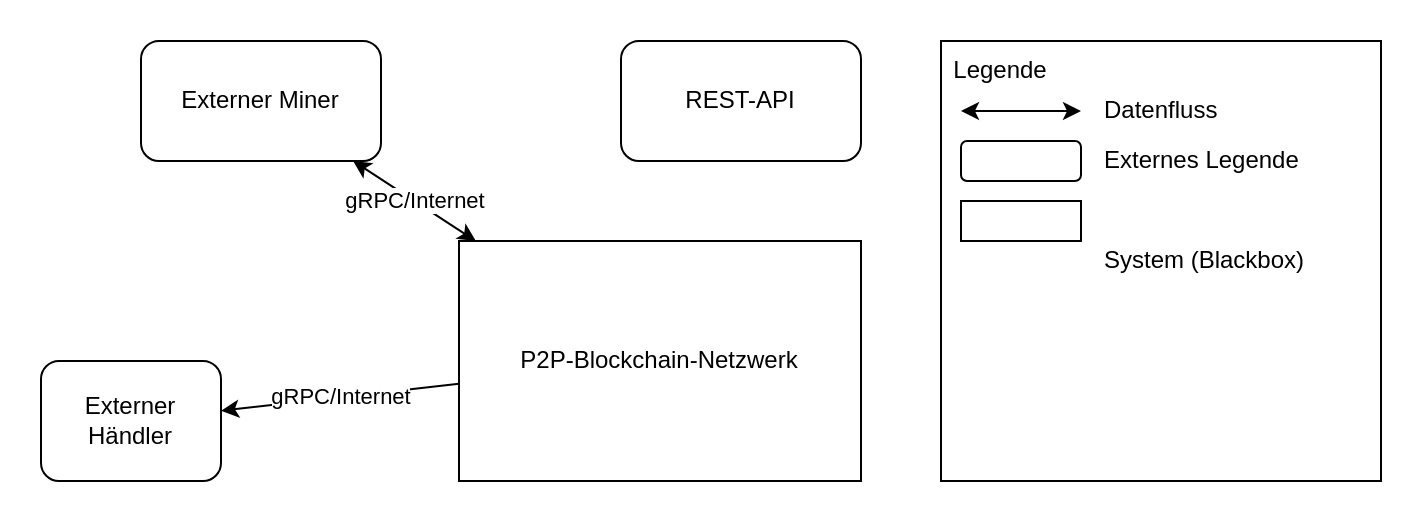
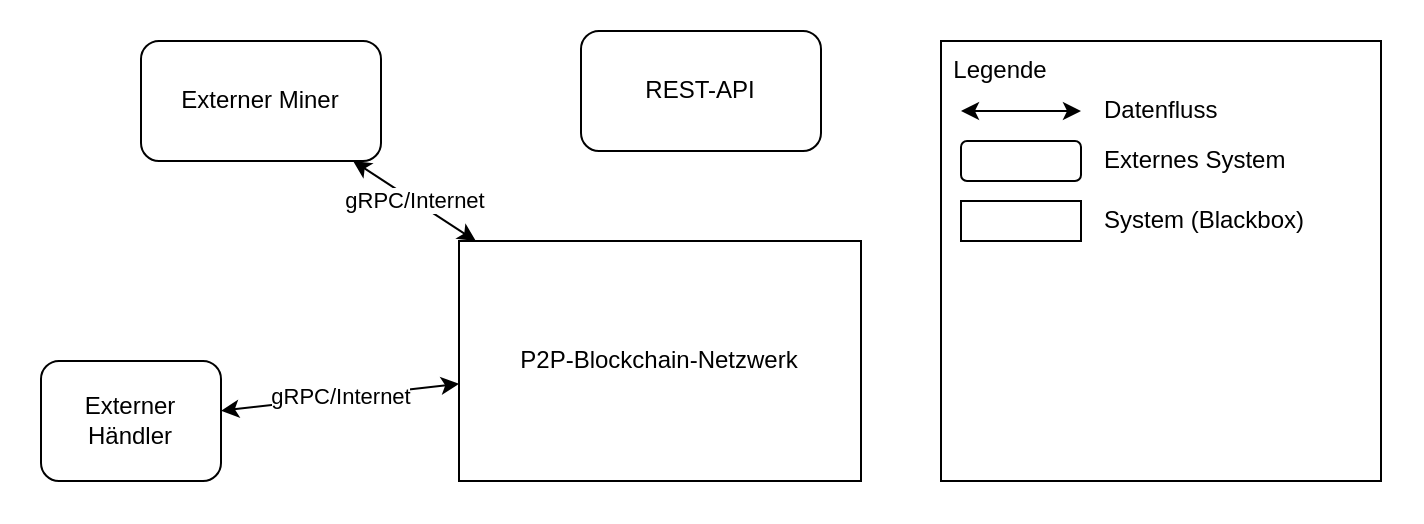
(741, 101) -> (701, 91)
(1209, 161) -> (1203, 161)
(1231, 261) -> (1231, 221)
(449, 385) -> (444, 385)
